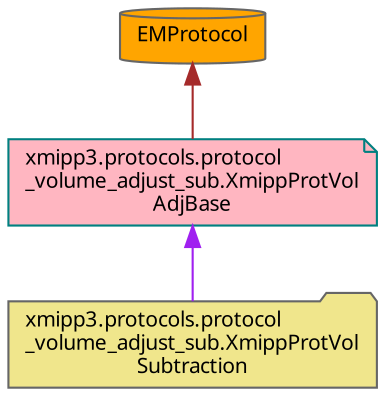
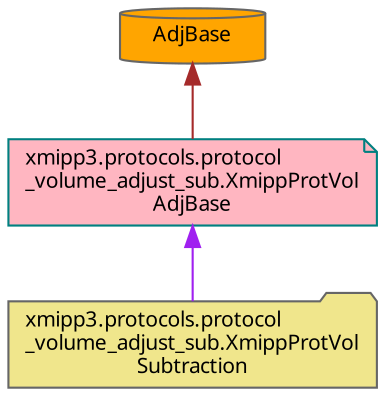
(193, 36) -> (193, 36)
